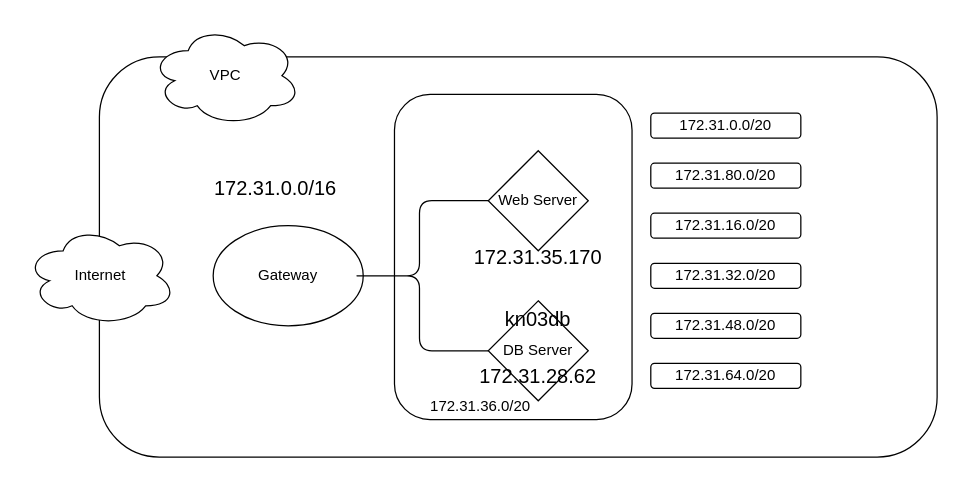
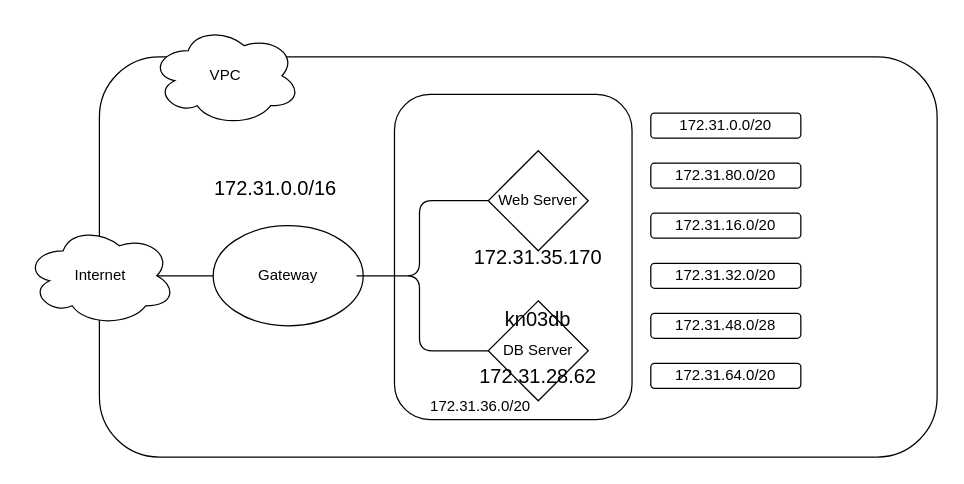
none -> (185, 276)
(726, 326) -> (726, 326)
